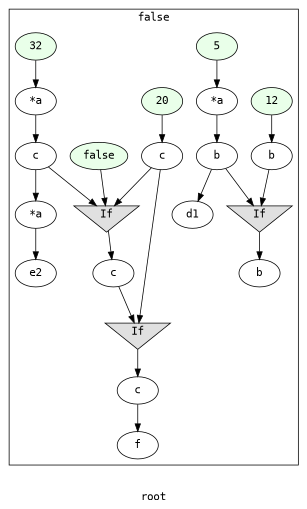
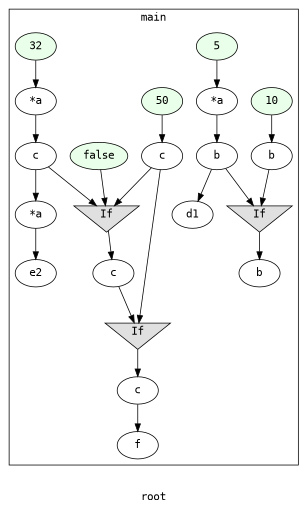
(154, 18) -> (154, 18)
(162, 101) -> (162, 101)
(272, 101) -> (272, 101)
